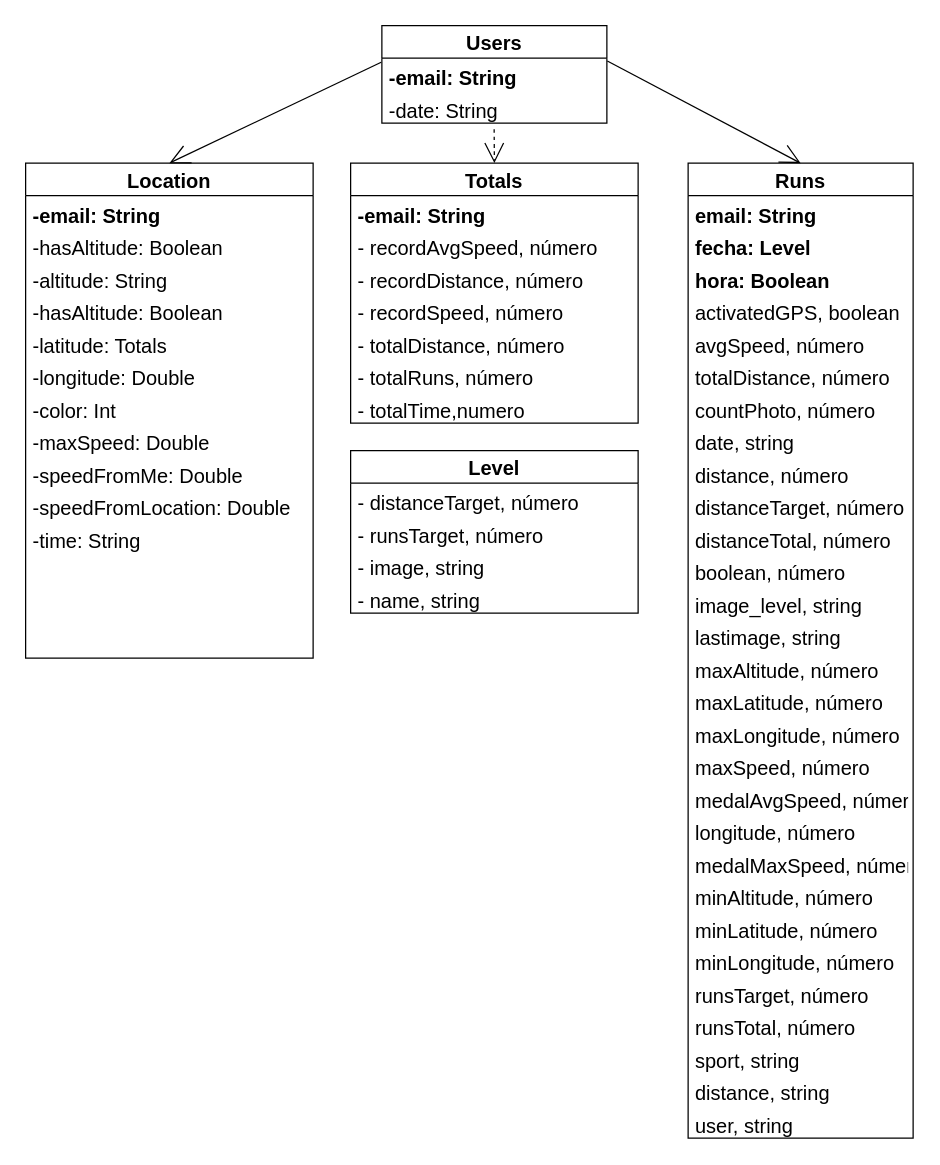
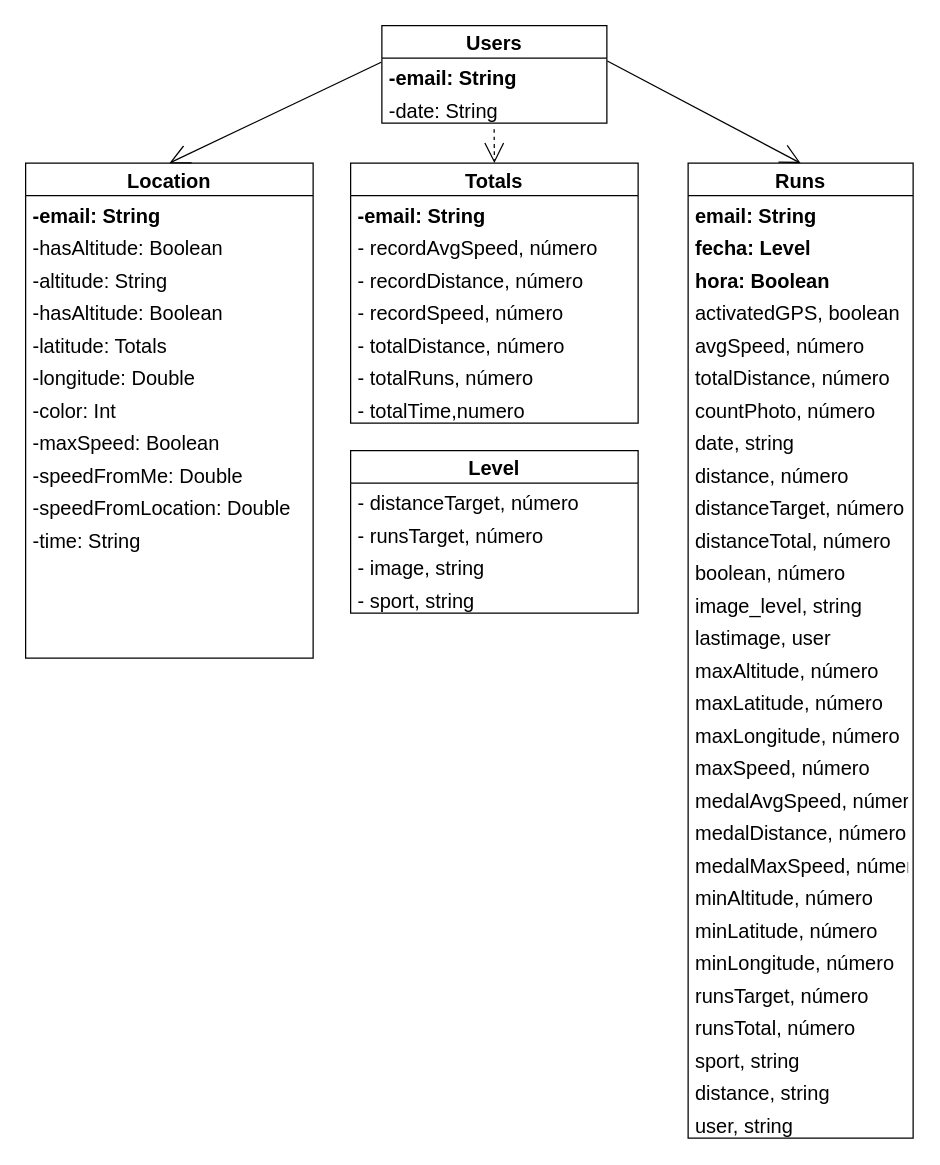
(120, 443) -> (126, 443)
(426, 601) -> (431, 601)
(777, 638) -> (769, 638)
(780, 833) -> (802, 833)
